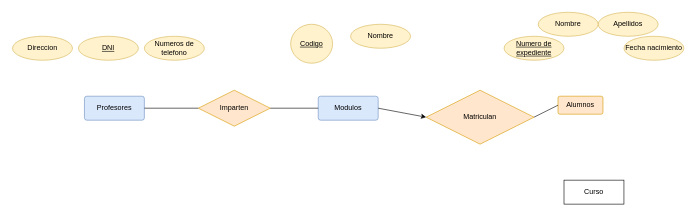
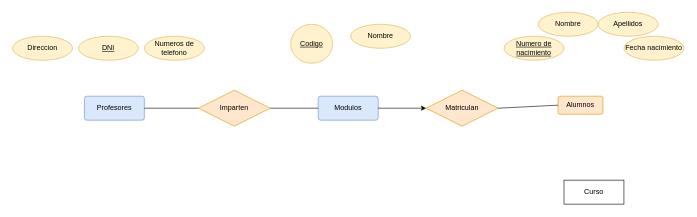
(534, 48) -> (534, 48)
(480, 117) -> (462, 108)
